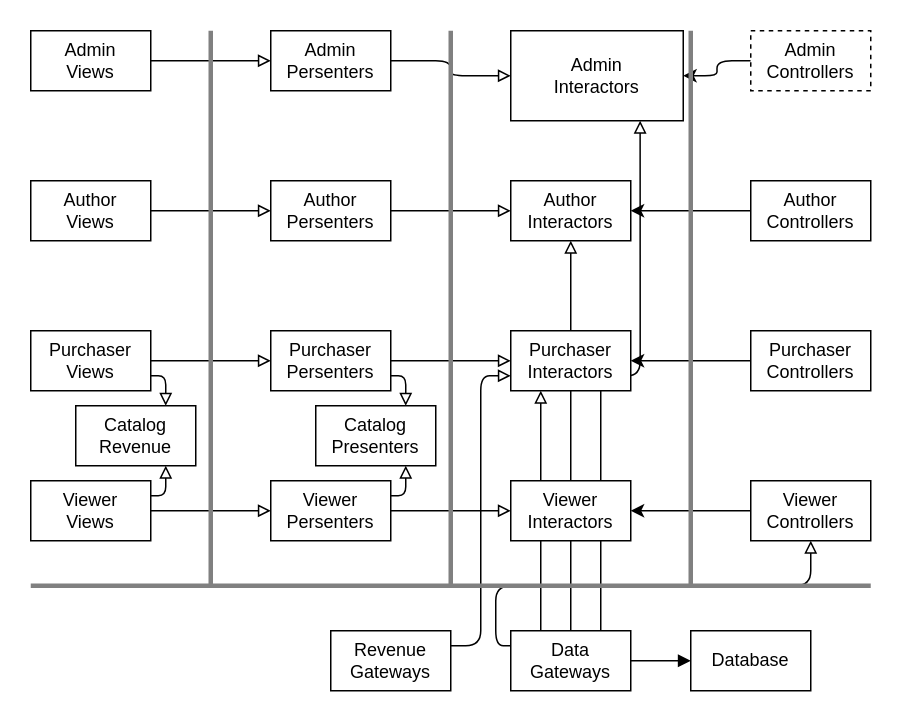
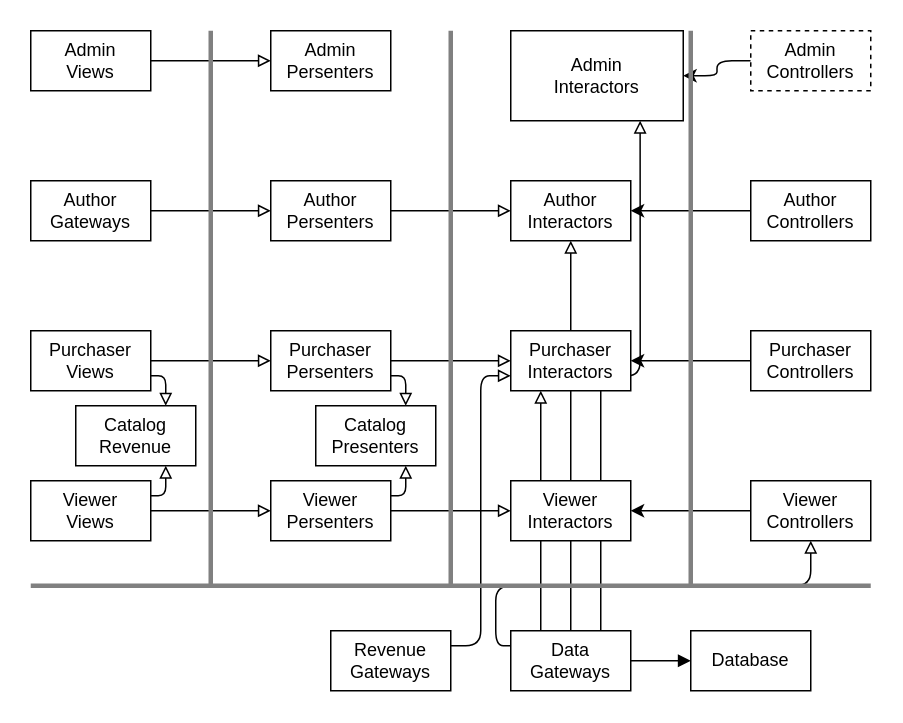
(418, 61) -> none
(91, 211) -> (91, 211)
